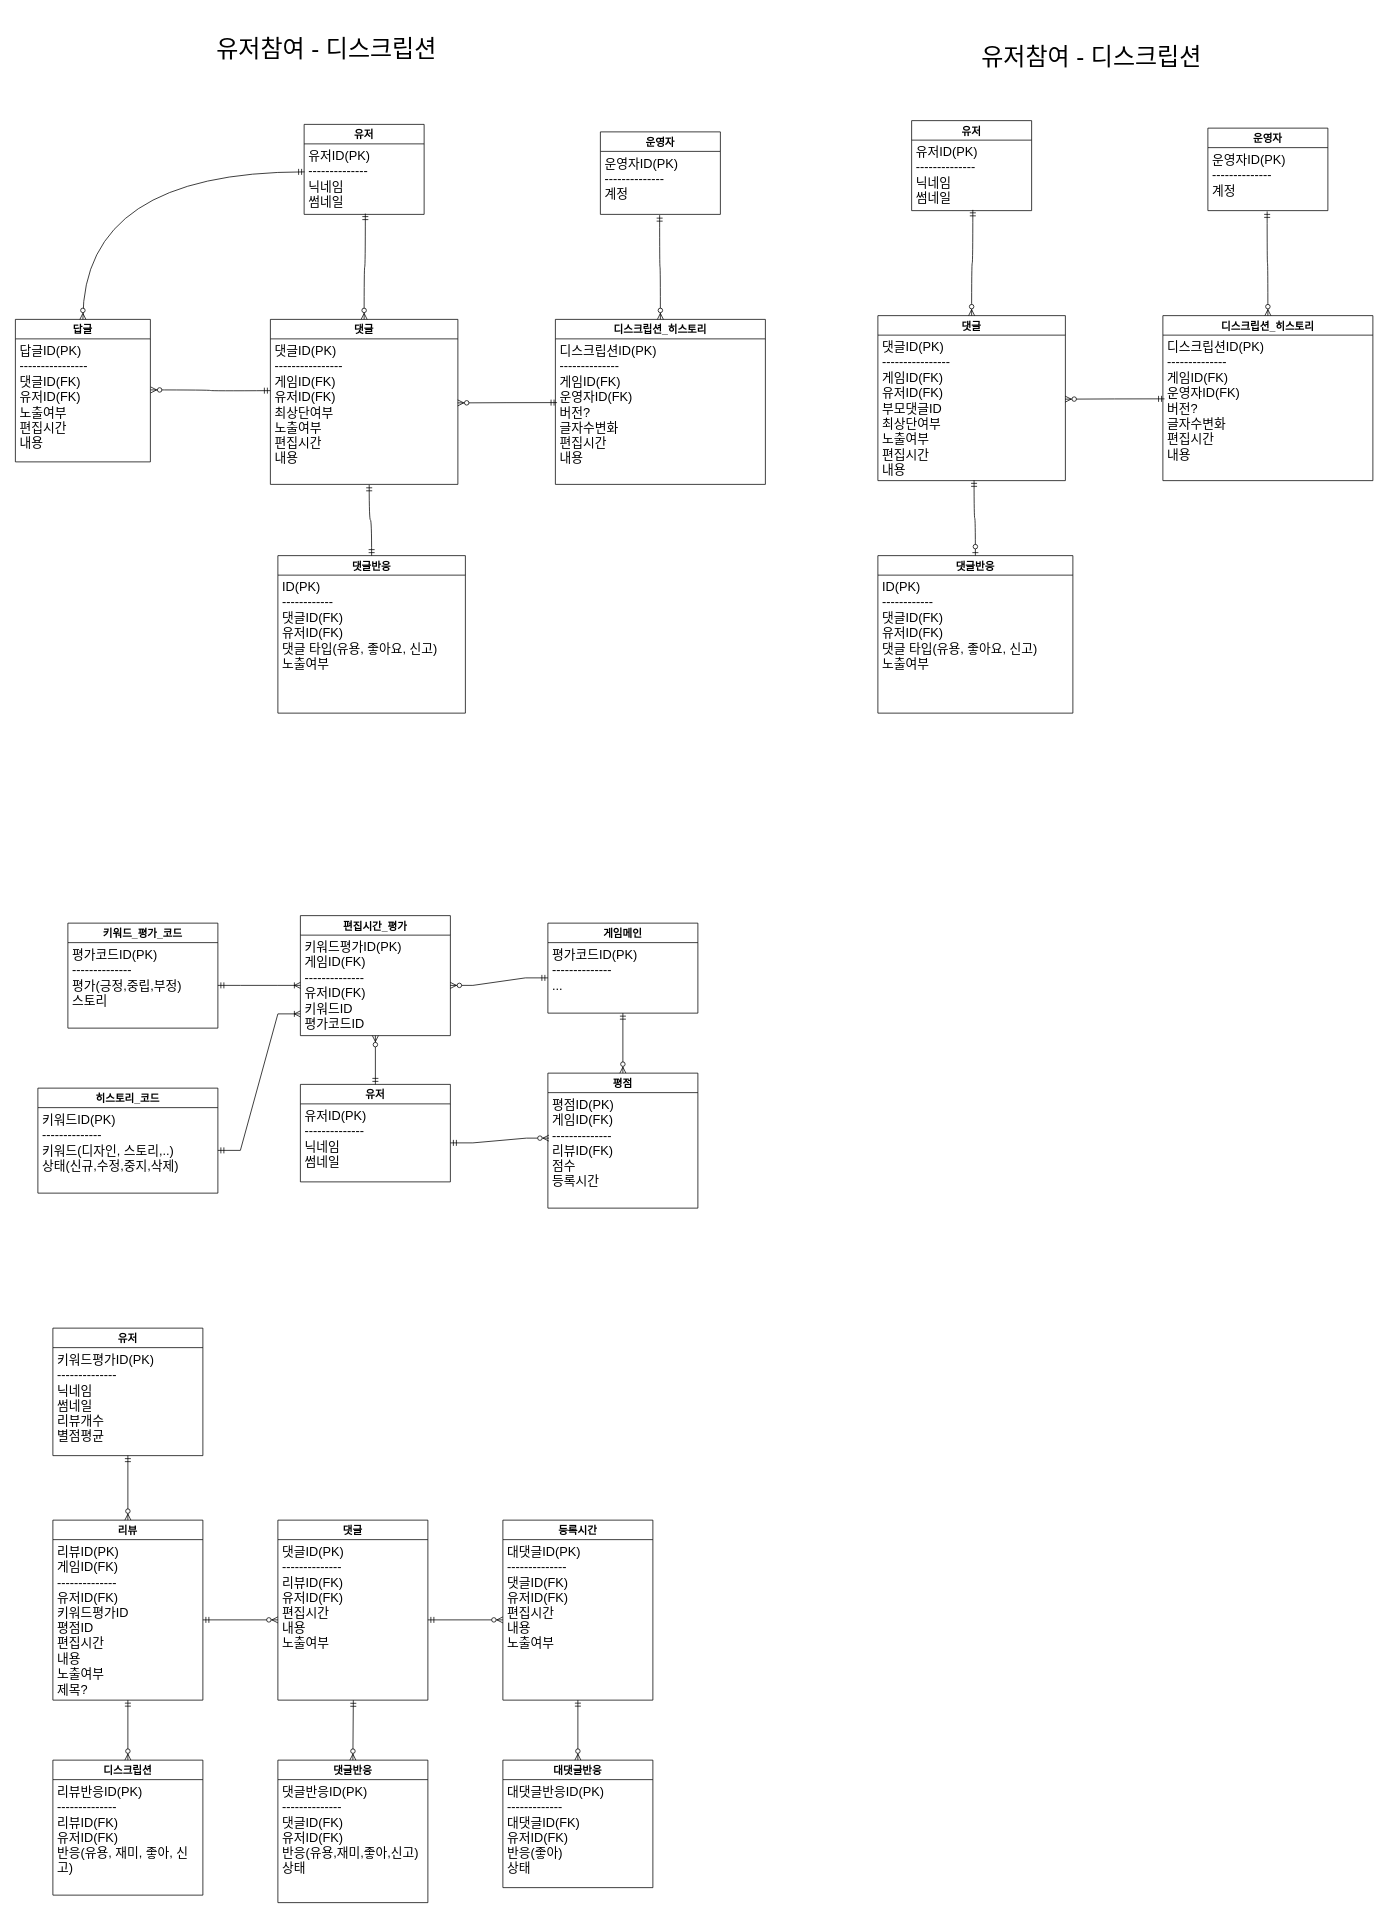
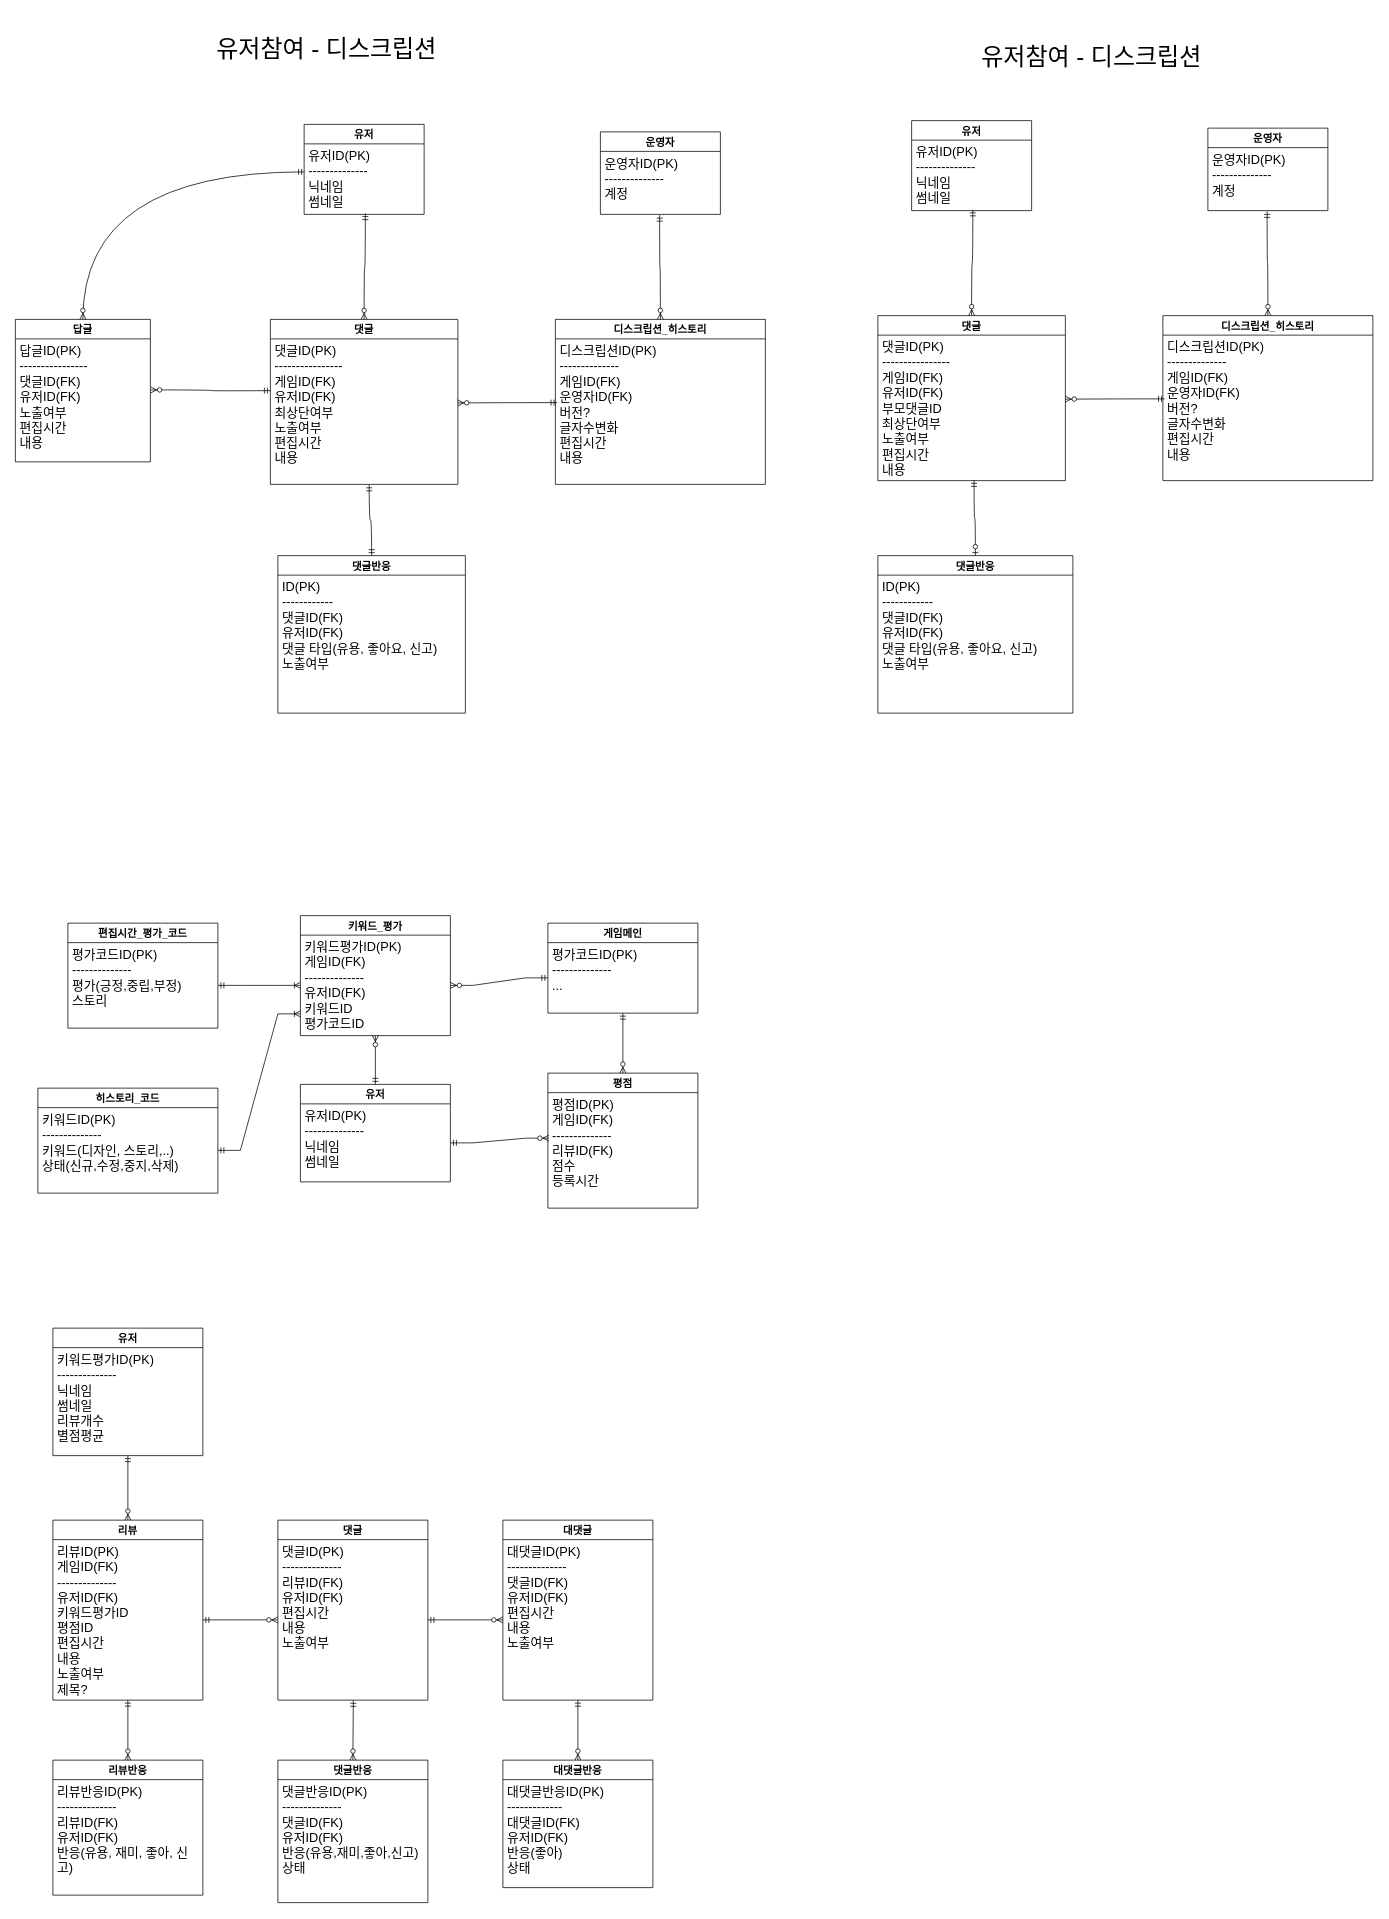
(375, 926) -> (375, 926)
(143, 933) -> (143, 933)
(578, 1530) -> (578, 1530)
(128, 1770) -> (128, 1770)
